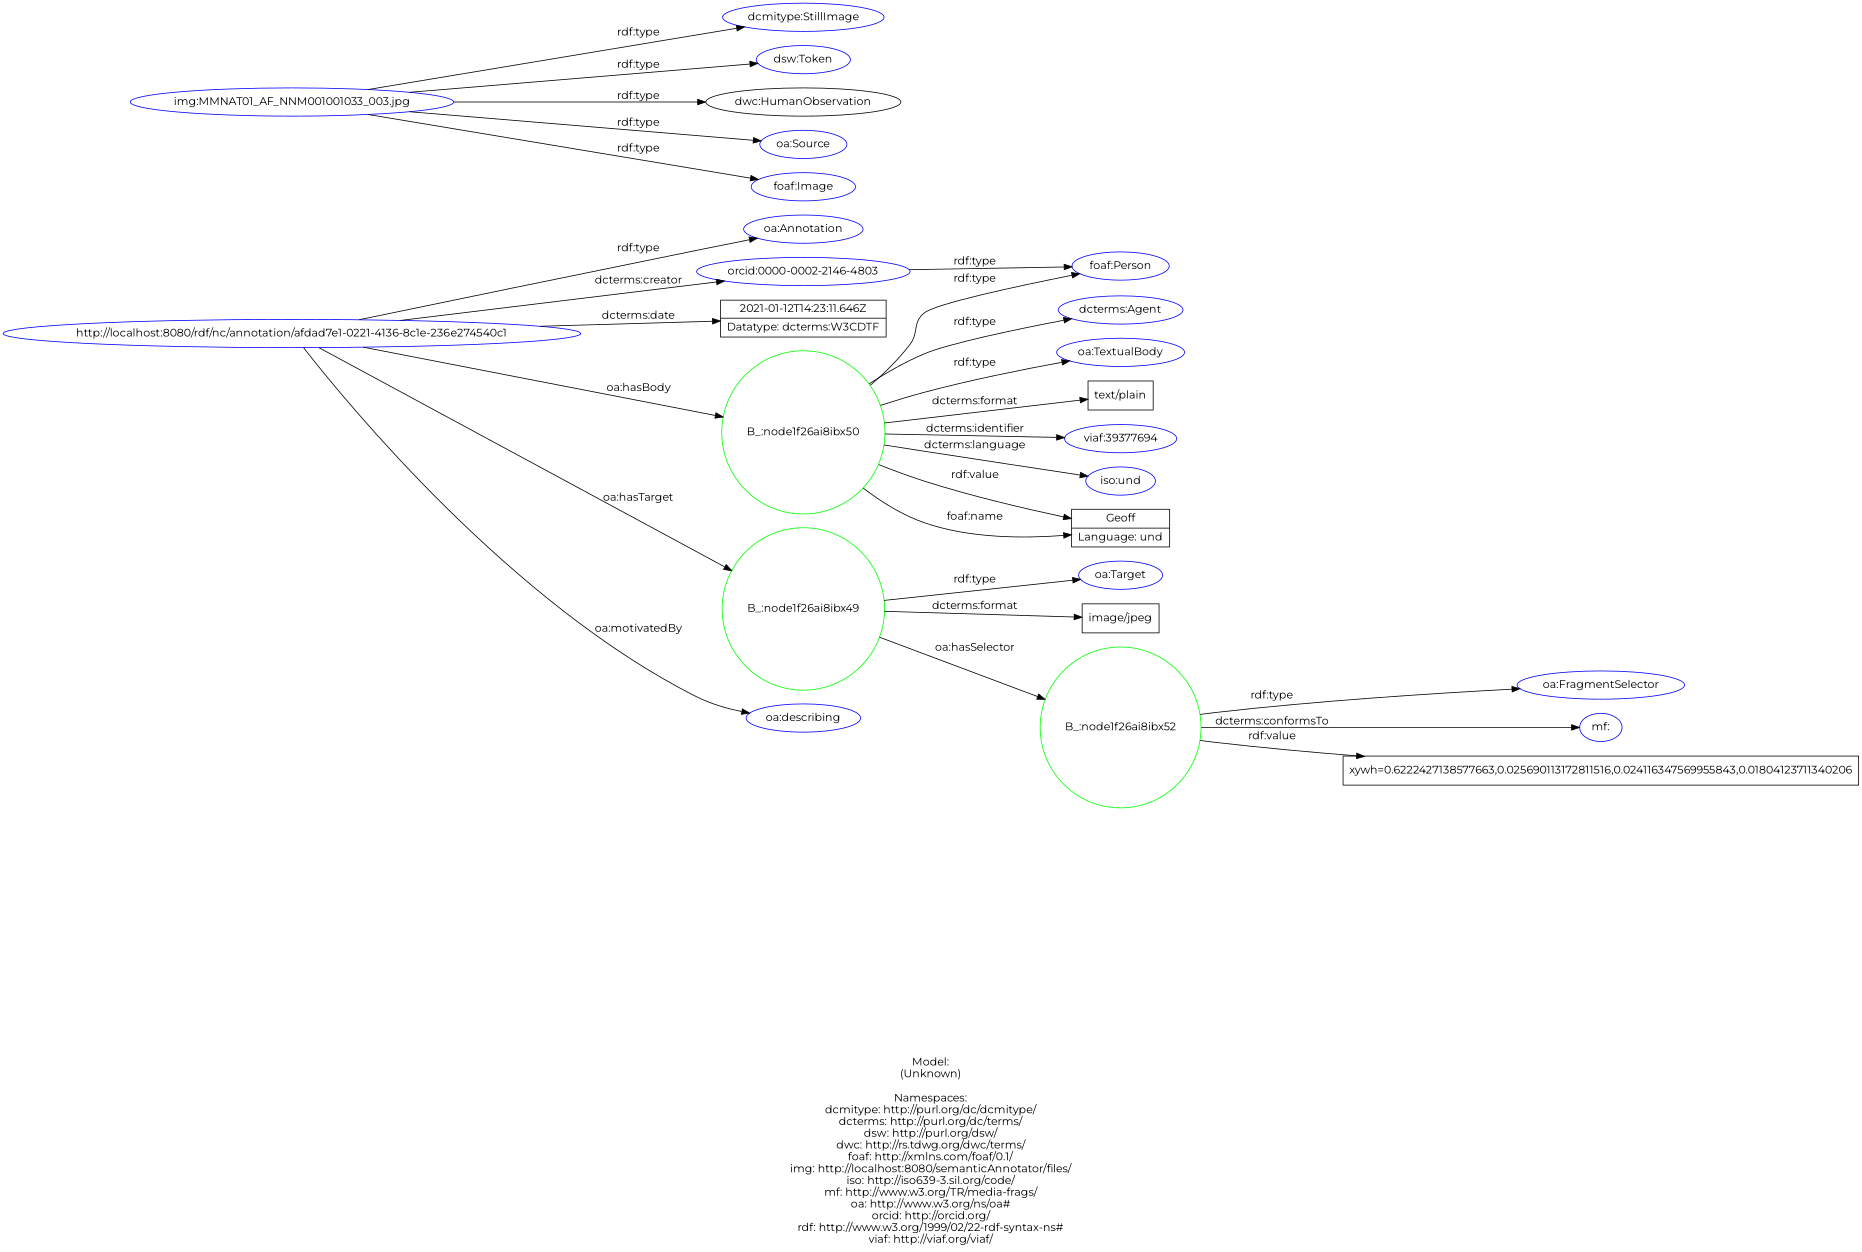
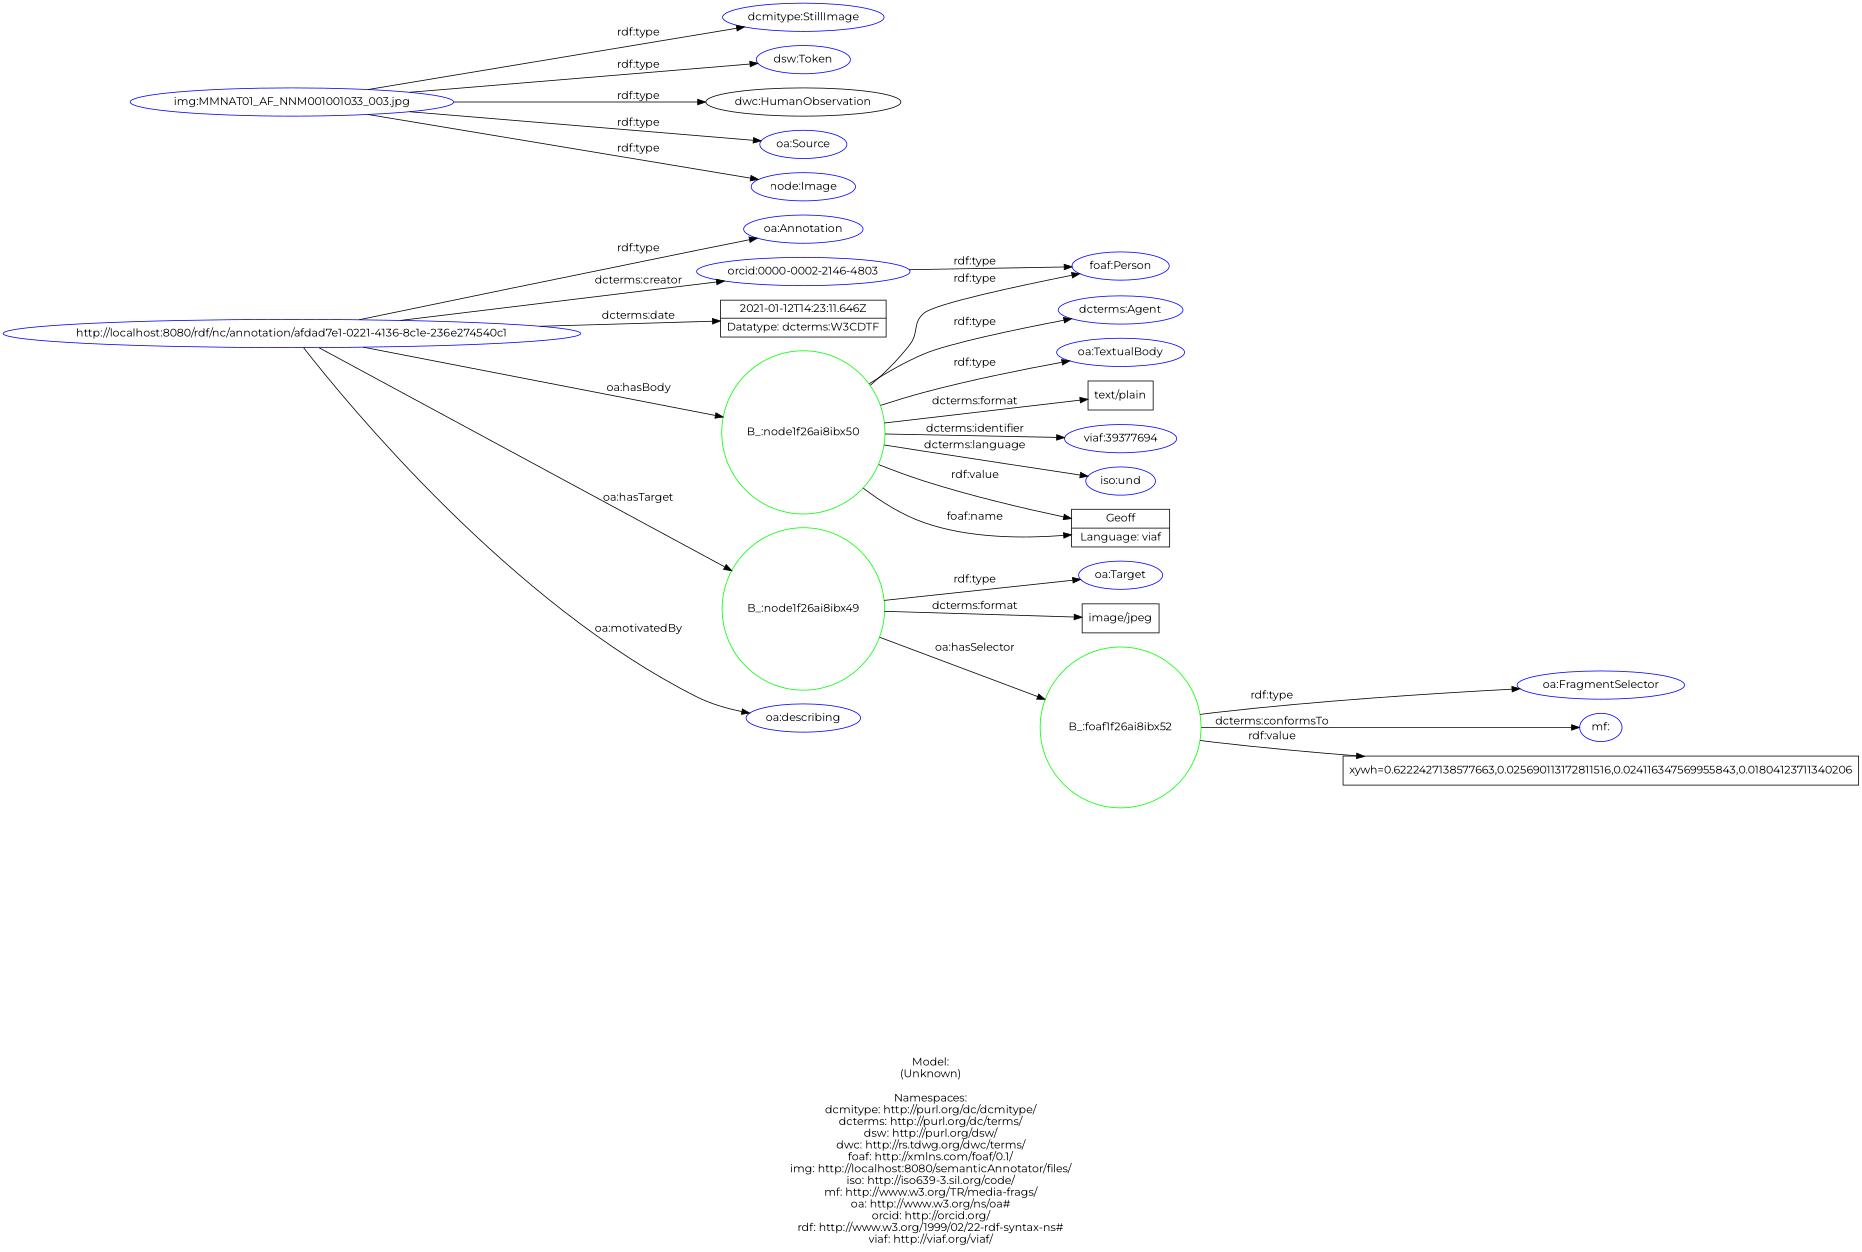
(803, 187) -> (803, 187)
(1121, 537) -> (1121, 537)
(1121, 727) -> (1121, 727)
